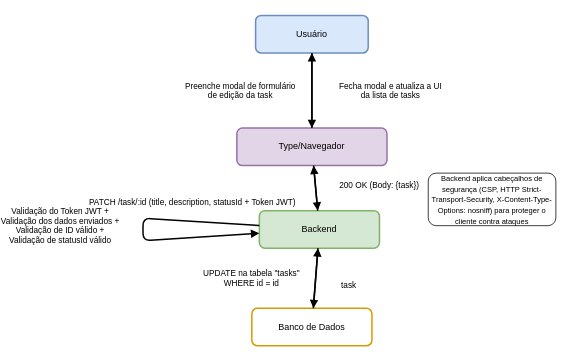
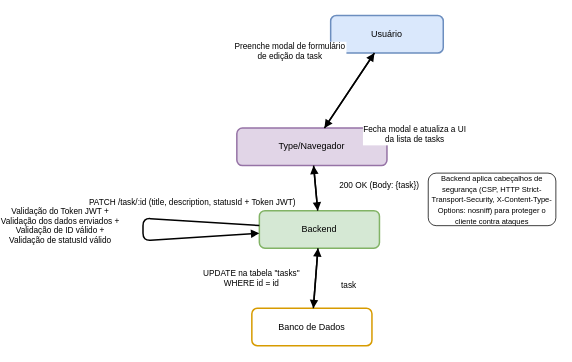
(312, 34) -> (387, 34)
